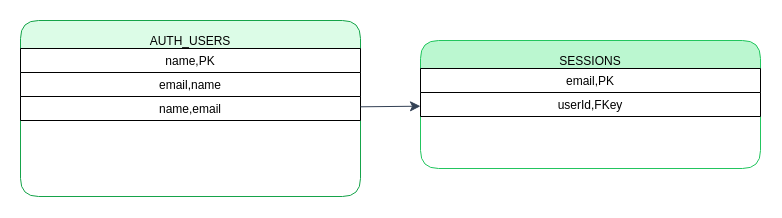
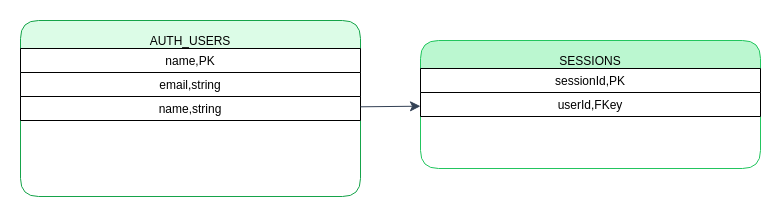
(590, 81) -> (590, 81)
(190, 85) -> (190, 85)
(190, 109) -> (190, 109)
